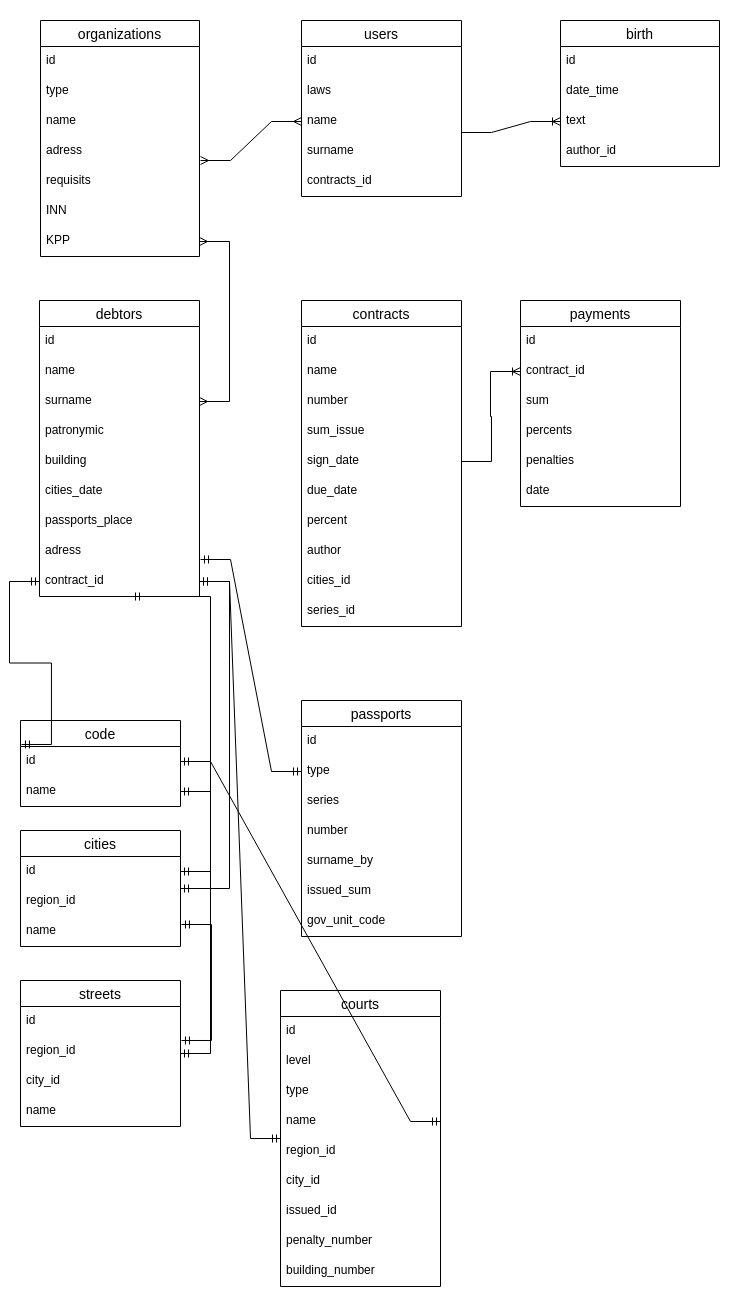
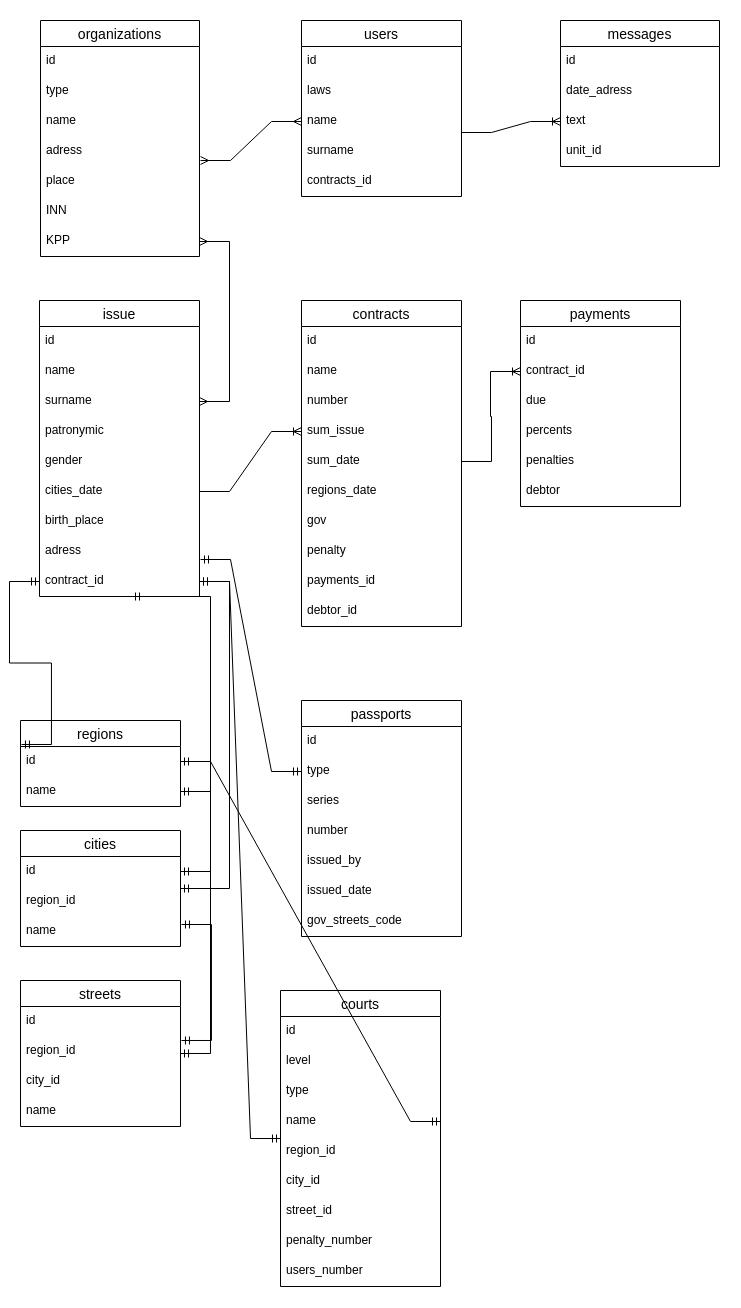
(640, 34) -> (640, 34)
(595, 90) -> (603, 90)
(595, 150) -> (586, 150)
(73, 180) -> (61, 180)
(119, 314) -> (119, 314)
(536, 400) -> (536, 400)
(67, 460) -> (65, 460)
(336, 460) -> (334, 460)
none -> (250, 462)
(334, 490) -> (346, 490)
(539, 490) -> (546, 490)
(94, 520) -> (79, 520)
(331, 520) -> (317, 520)
(327, 550) -> (329, 550)
(333, 580) -> (342, 580)
(334, 610) -> (336, 610)
(100, 734) -> (100, 734)
(341, 860) -> (336, 860)
(339, 890) -> (342, 890)
(349, 920) -> (361, 920)
(313, 1210) -> (315, 1210)
(332, 1270) -> (326, 1270)
